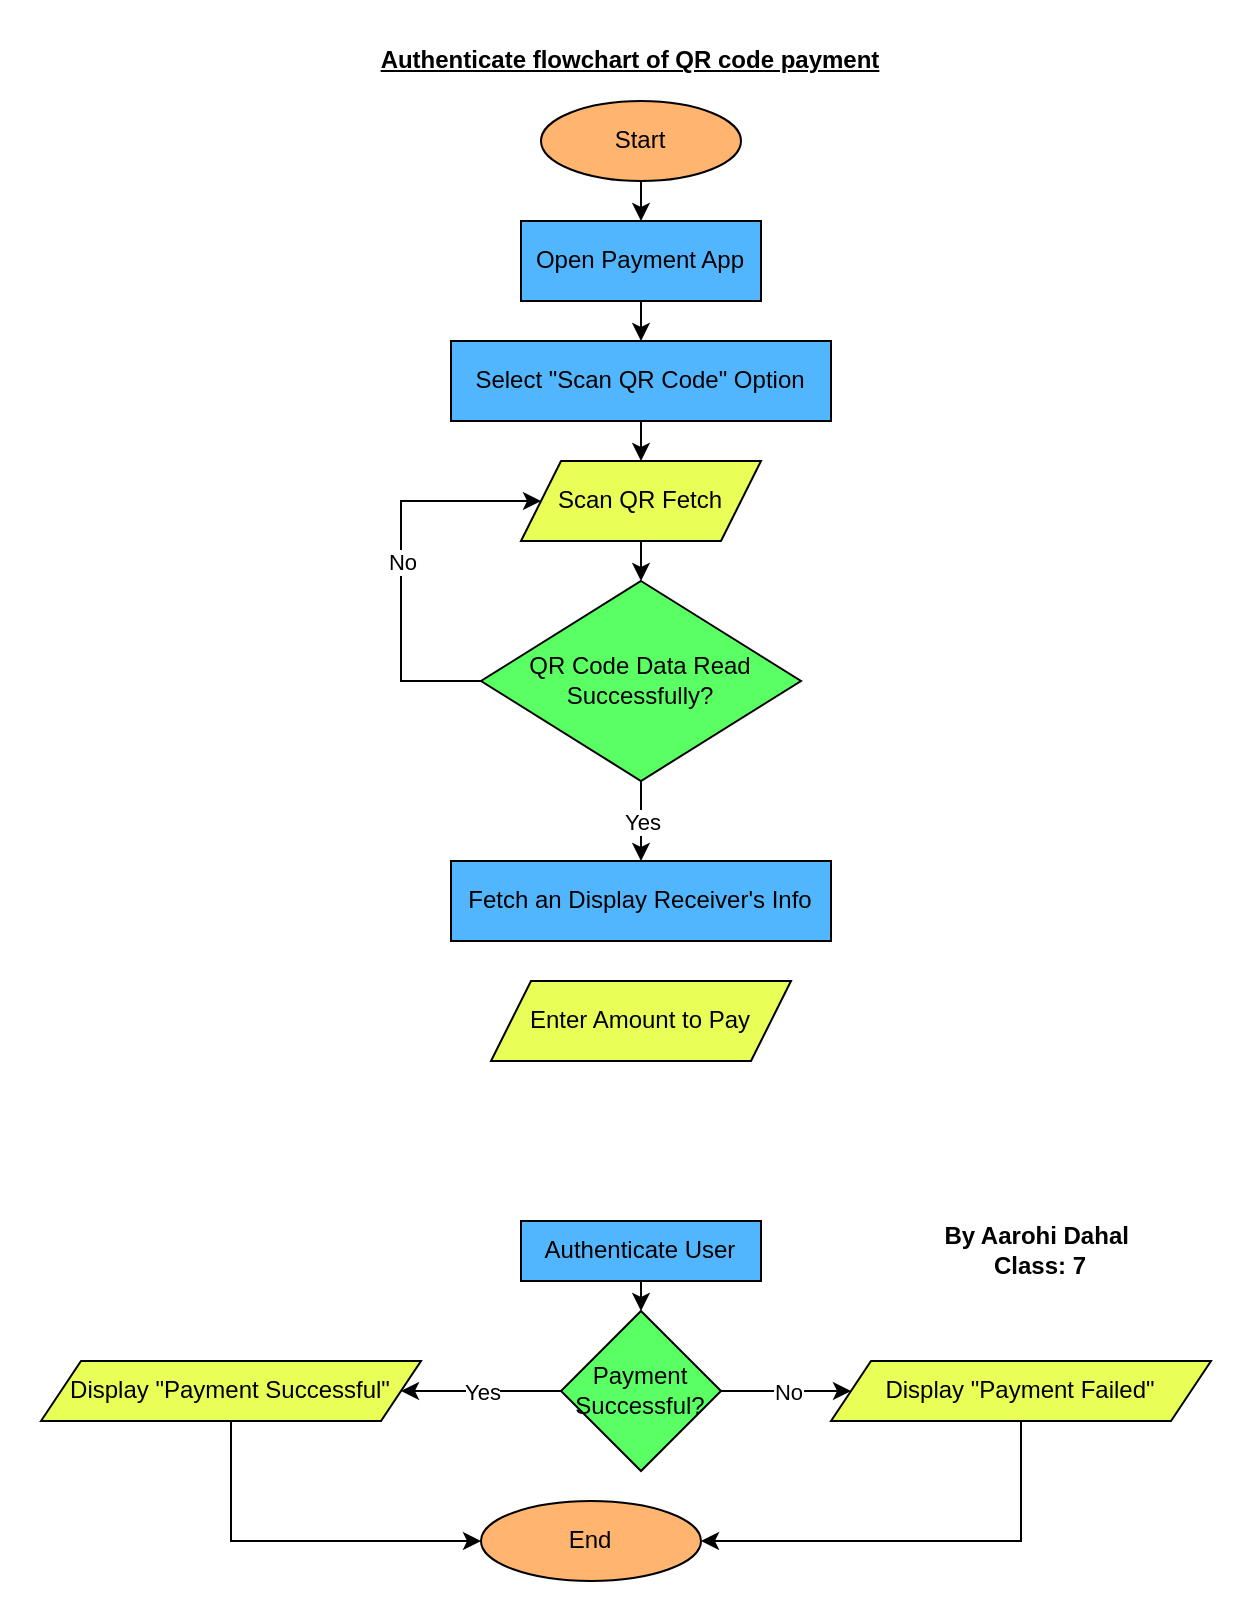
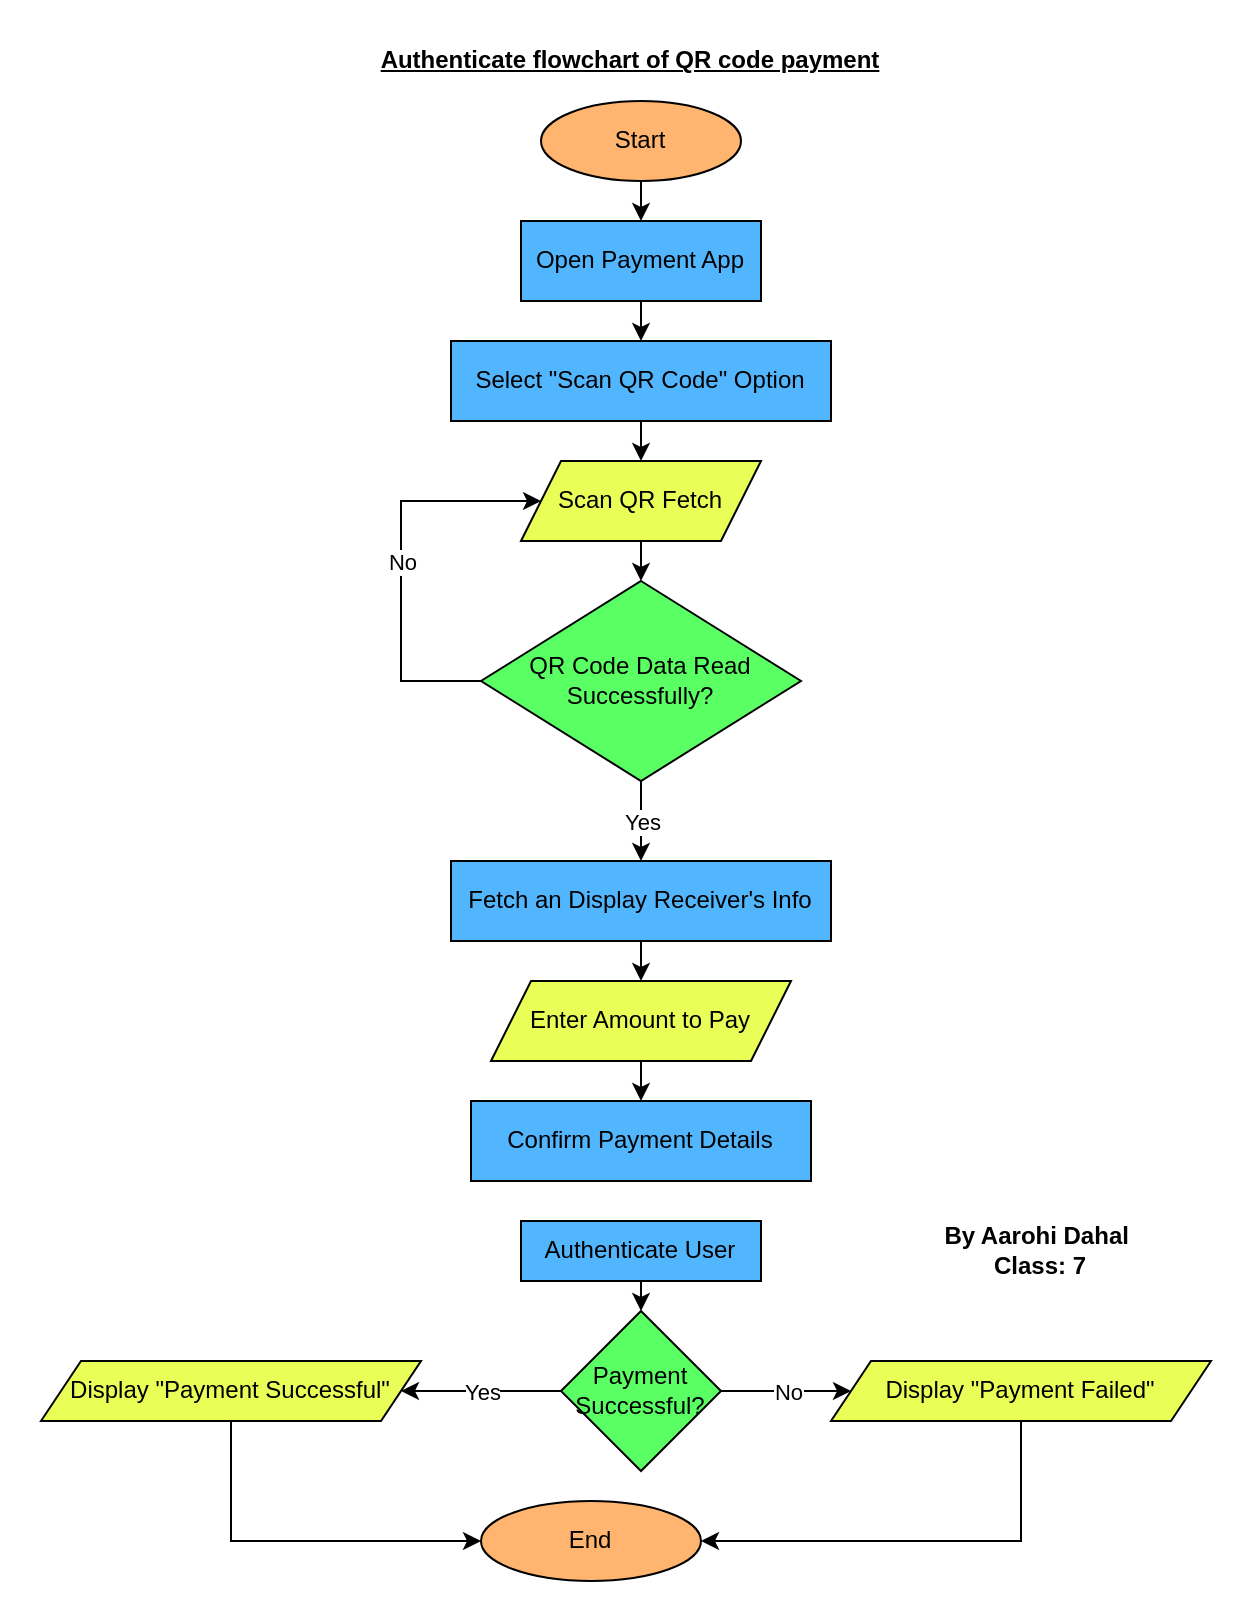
none -> (641, 954)
none -> (641, 1074)
none -> (641, 1141)
